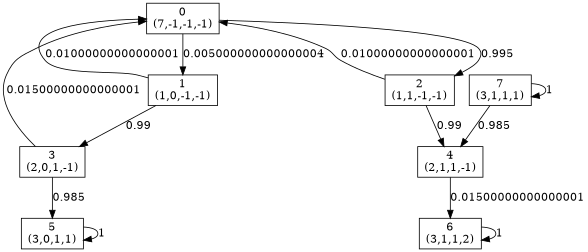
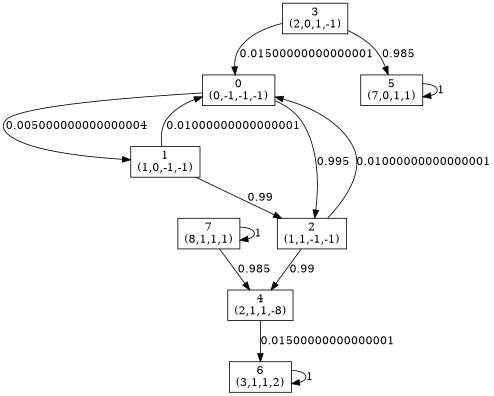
(183, 19) -> (239, 90)
(500, 90) -> (209, 234)
(121, 124) -> (235, 196)
(450, 162) -> (260, 305)
(52, 234) -> (392, 90)
